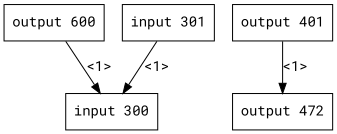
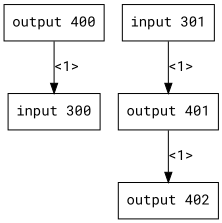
(54, 23) -> (54, 23)
(143, 63) -> (168, 62)
(283, 112) -> (168, 201)
